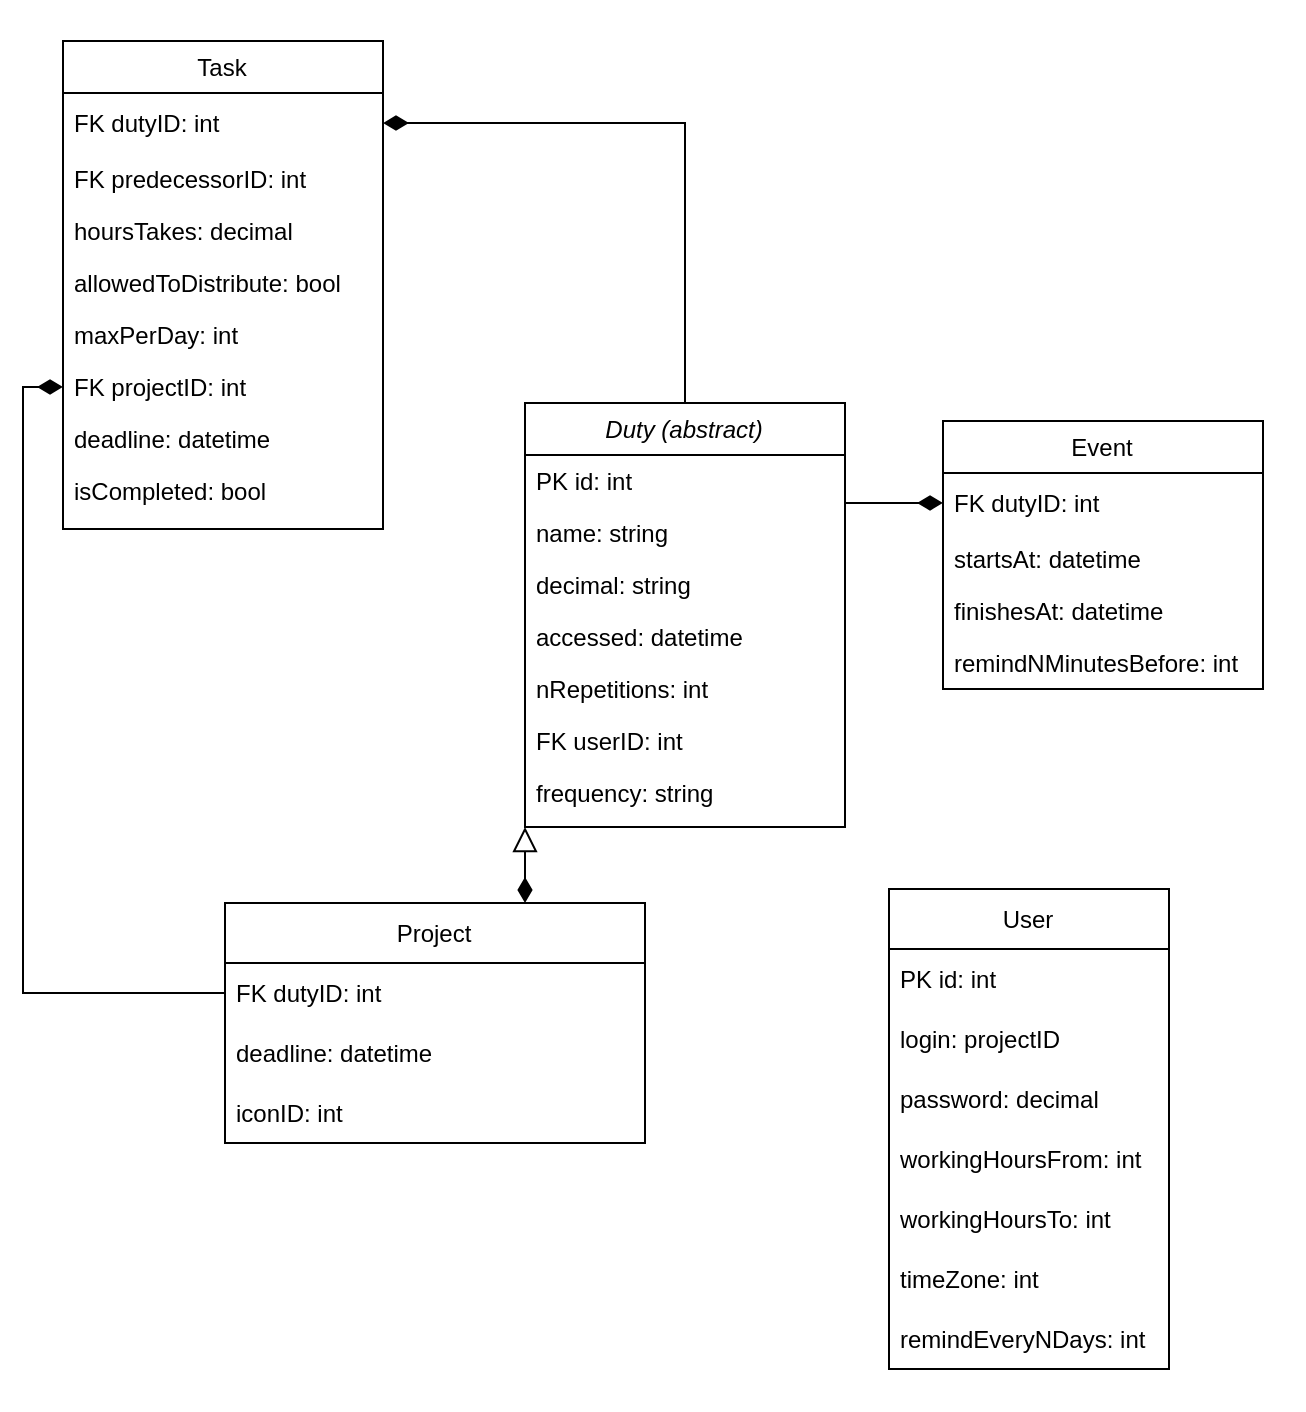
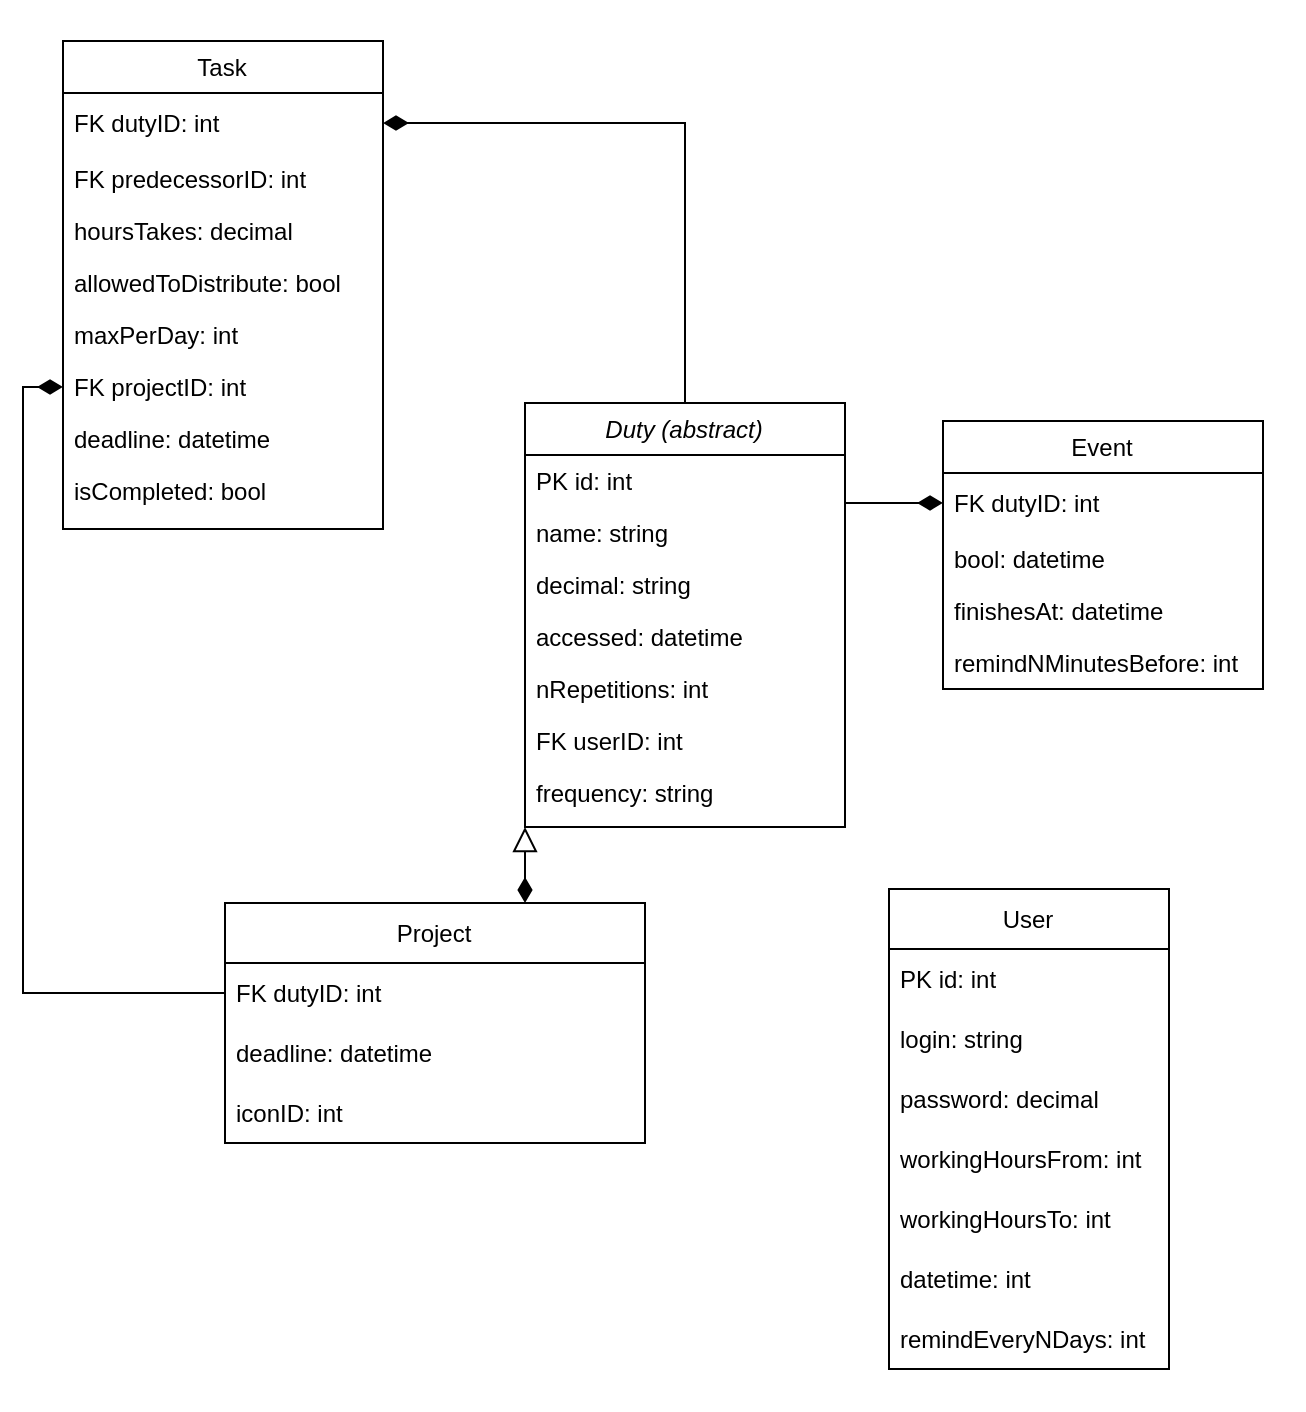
(1066, 560) -> (1036, 560)
(995, 1040) -> (972, 1040)
(975, 1280) -> (975, 1280)
